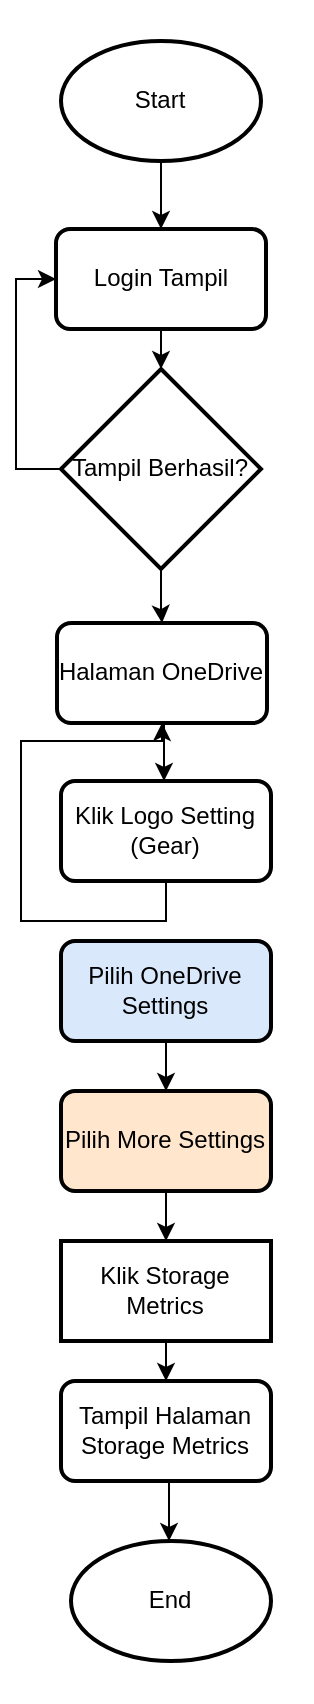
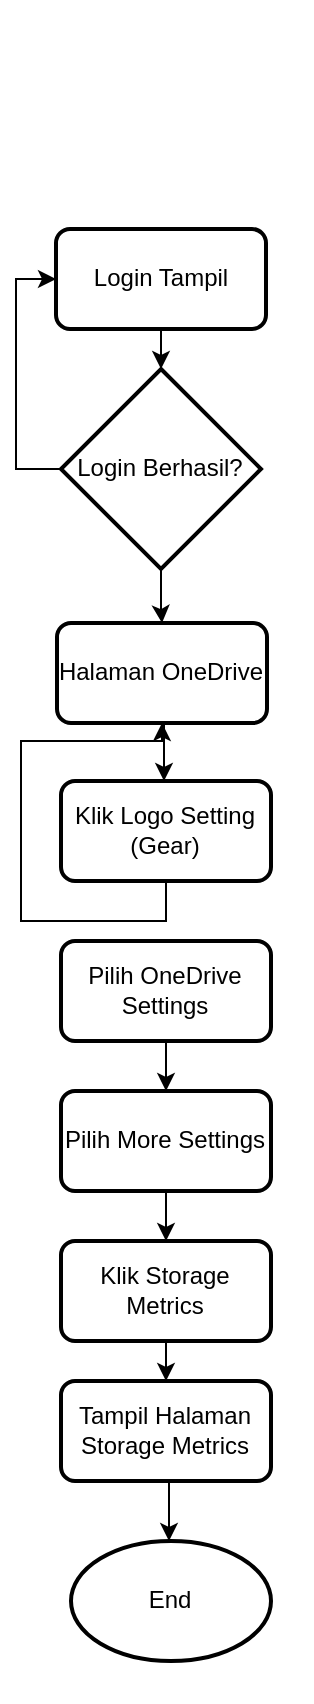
(161, 101) -> none
(161, 200) -> none
(161, 469) -> (161, 469)
(166, 991) -> (166, 991)
(166, 1141) -> (166, 1141)
(166, 1291) -> (166, 1291)
